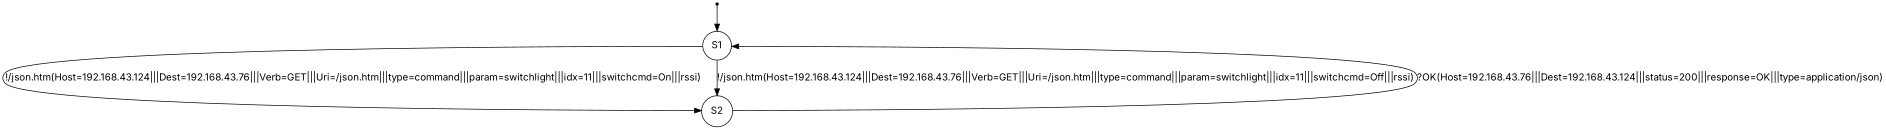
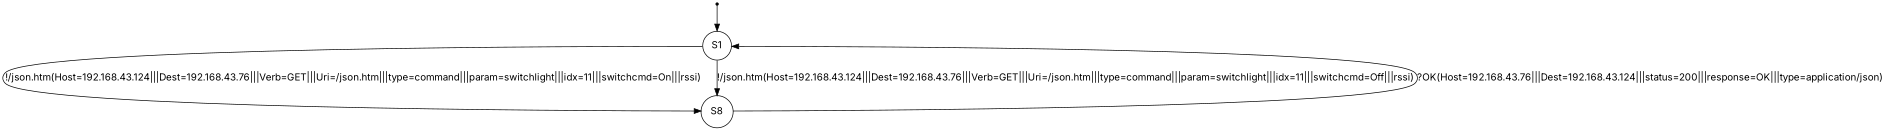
(717, 111) -> (717, 112)
